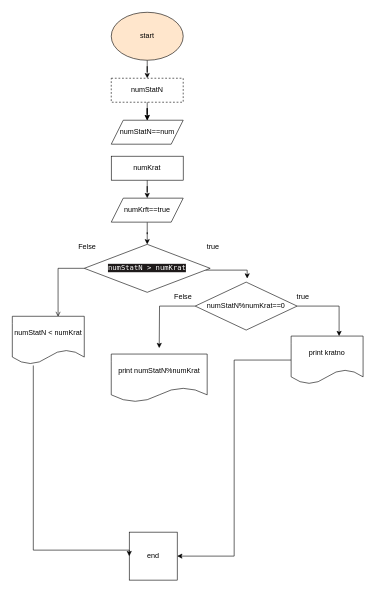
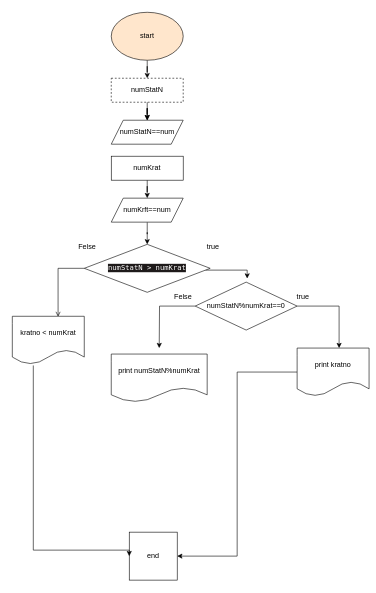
(147, 210) -> (147, 210)
(48, 333) -> (48, 333)
(327, 360) -> (333, 372)
